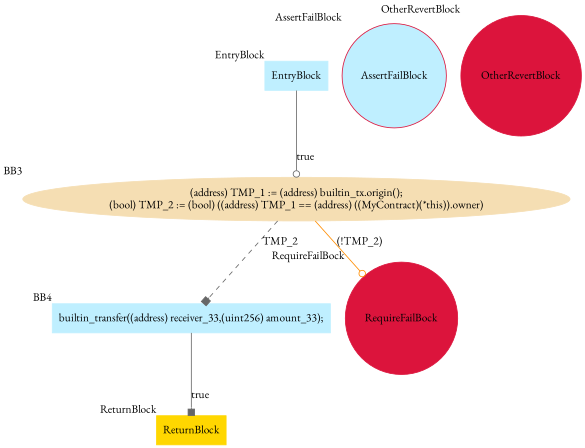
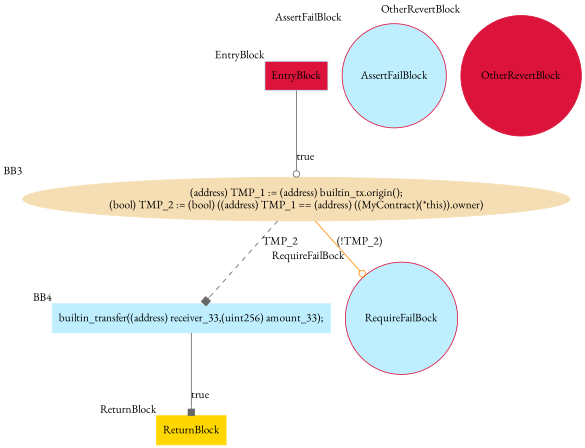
(296, 76) -> (296, 76)
(401, 318) -> (401, 318)
